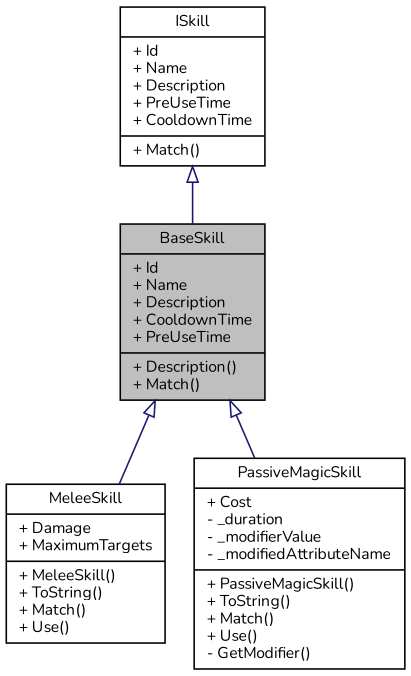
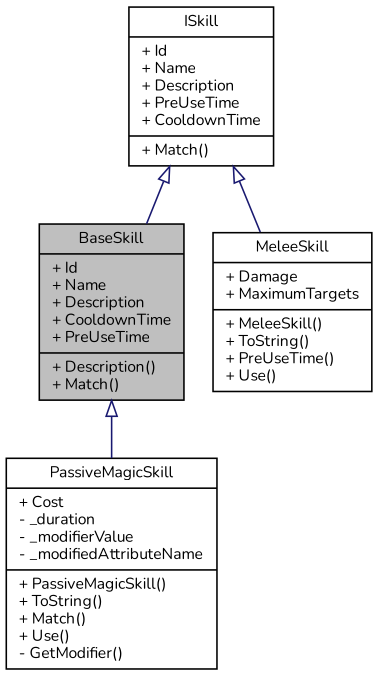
(134, 450) -> (250, 207)
(53, 610) -> (281, 358)
